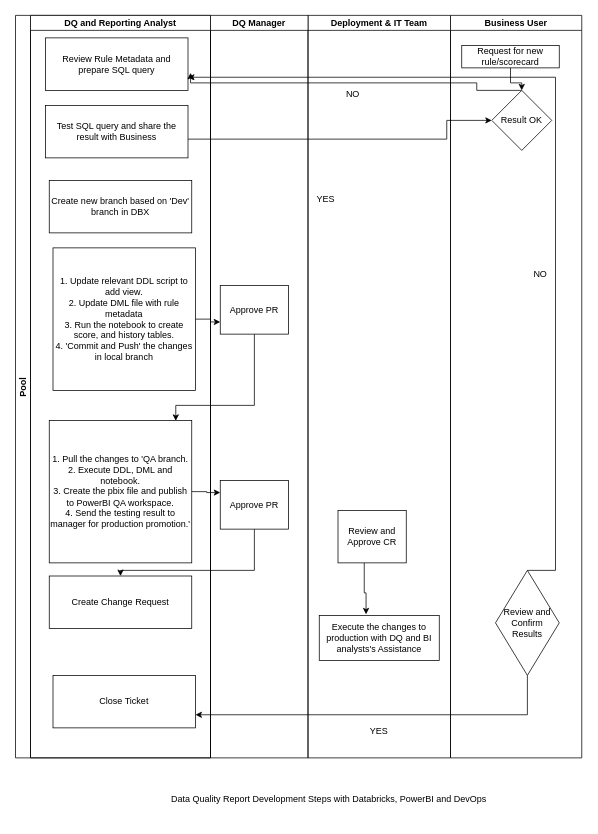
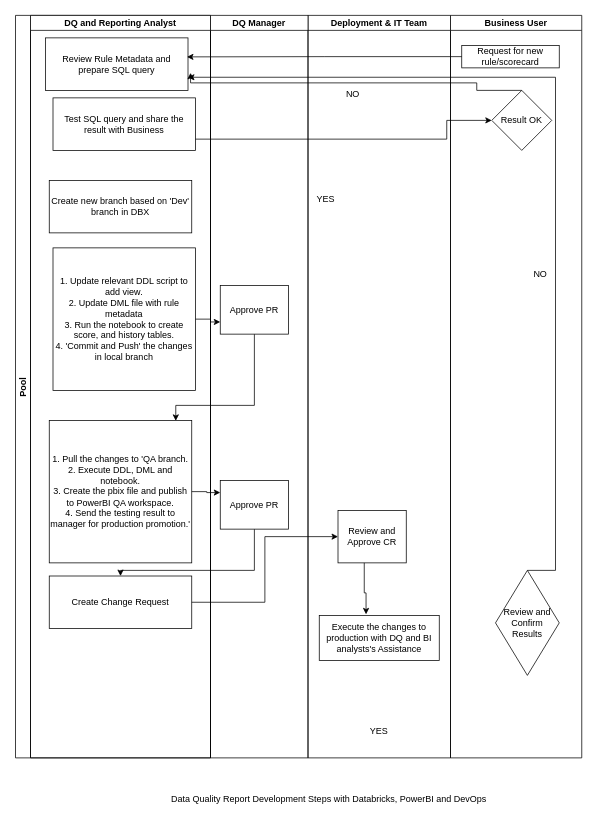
(510, 82) -> (334, 57)
(117, 132) -> (124, 124)
none -> (230, 602)
(124, 702) -> none
(383, 715) -> none
